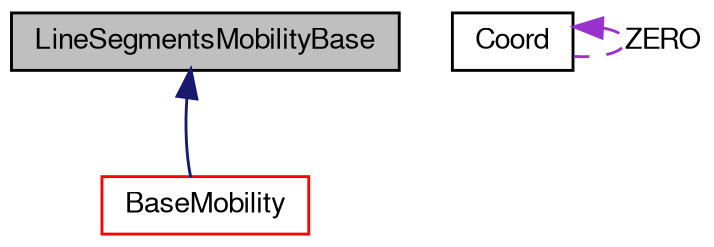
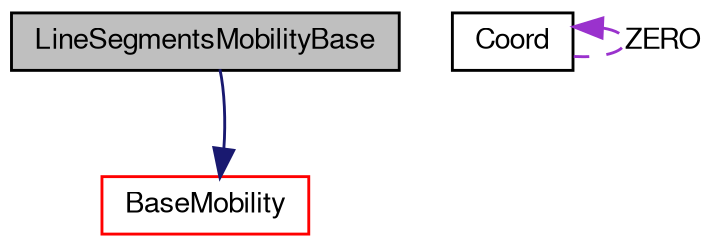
(186, 138) -> (224, 109)
